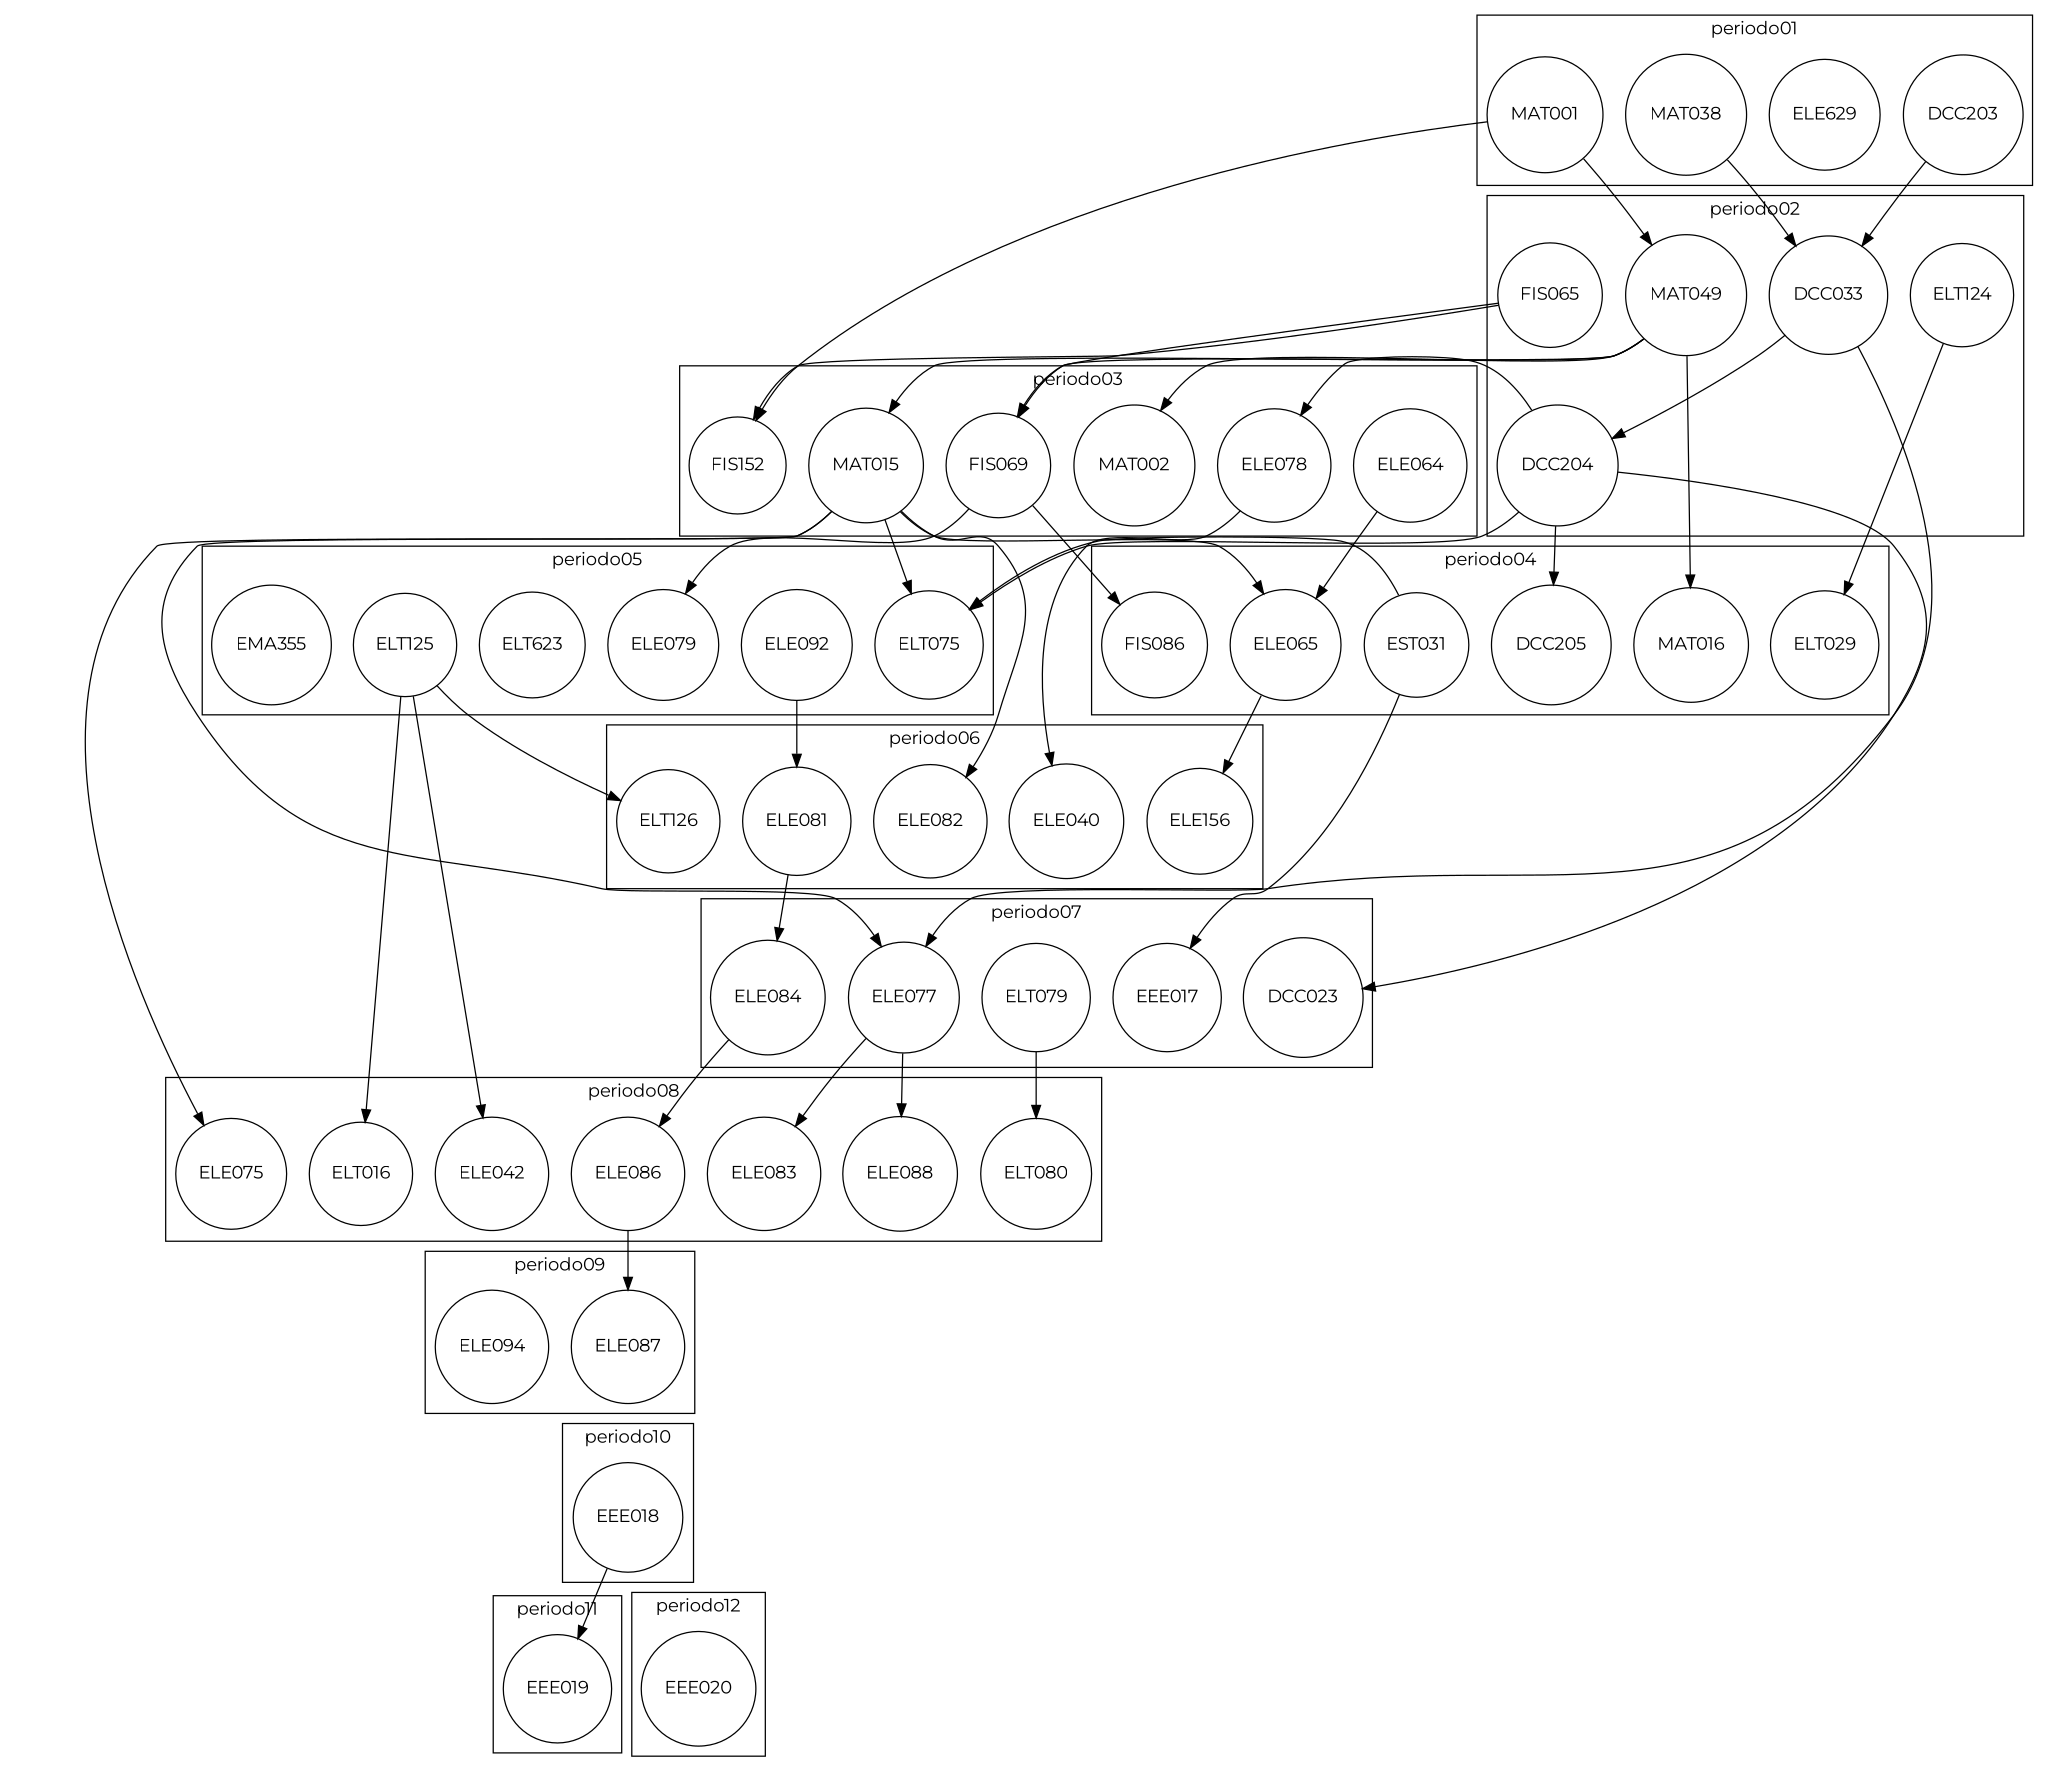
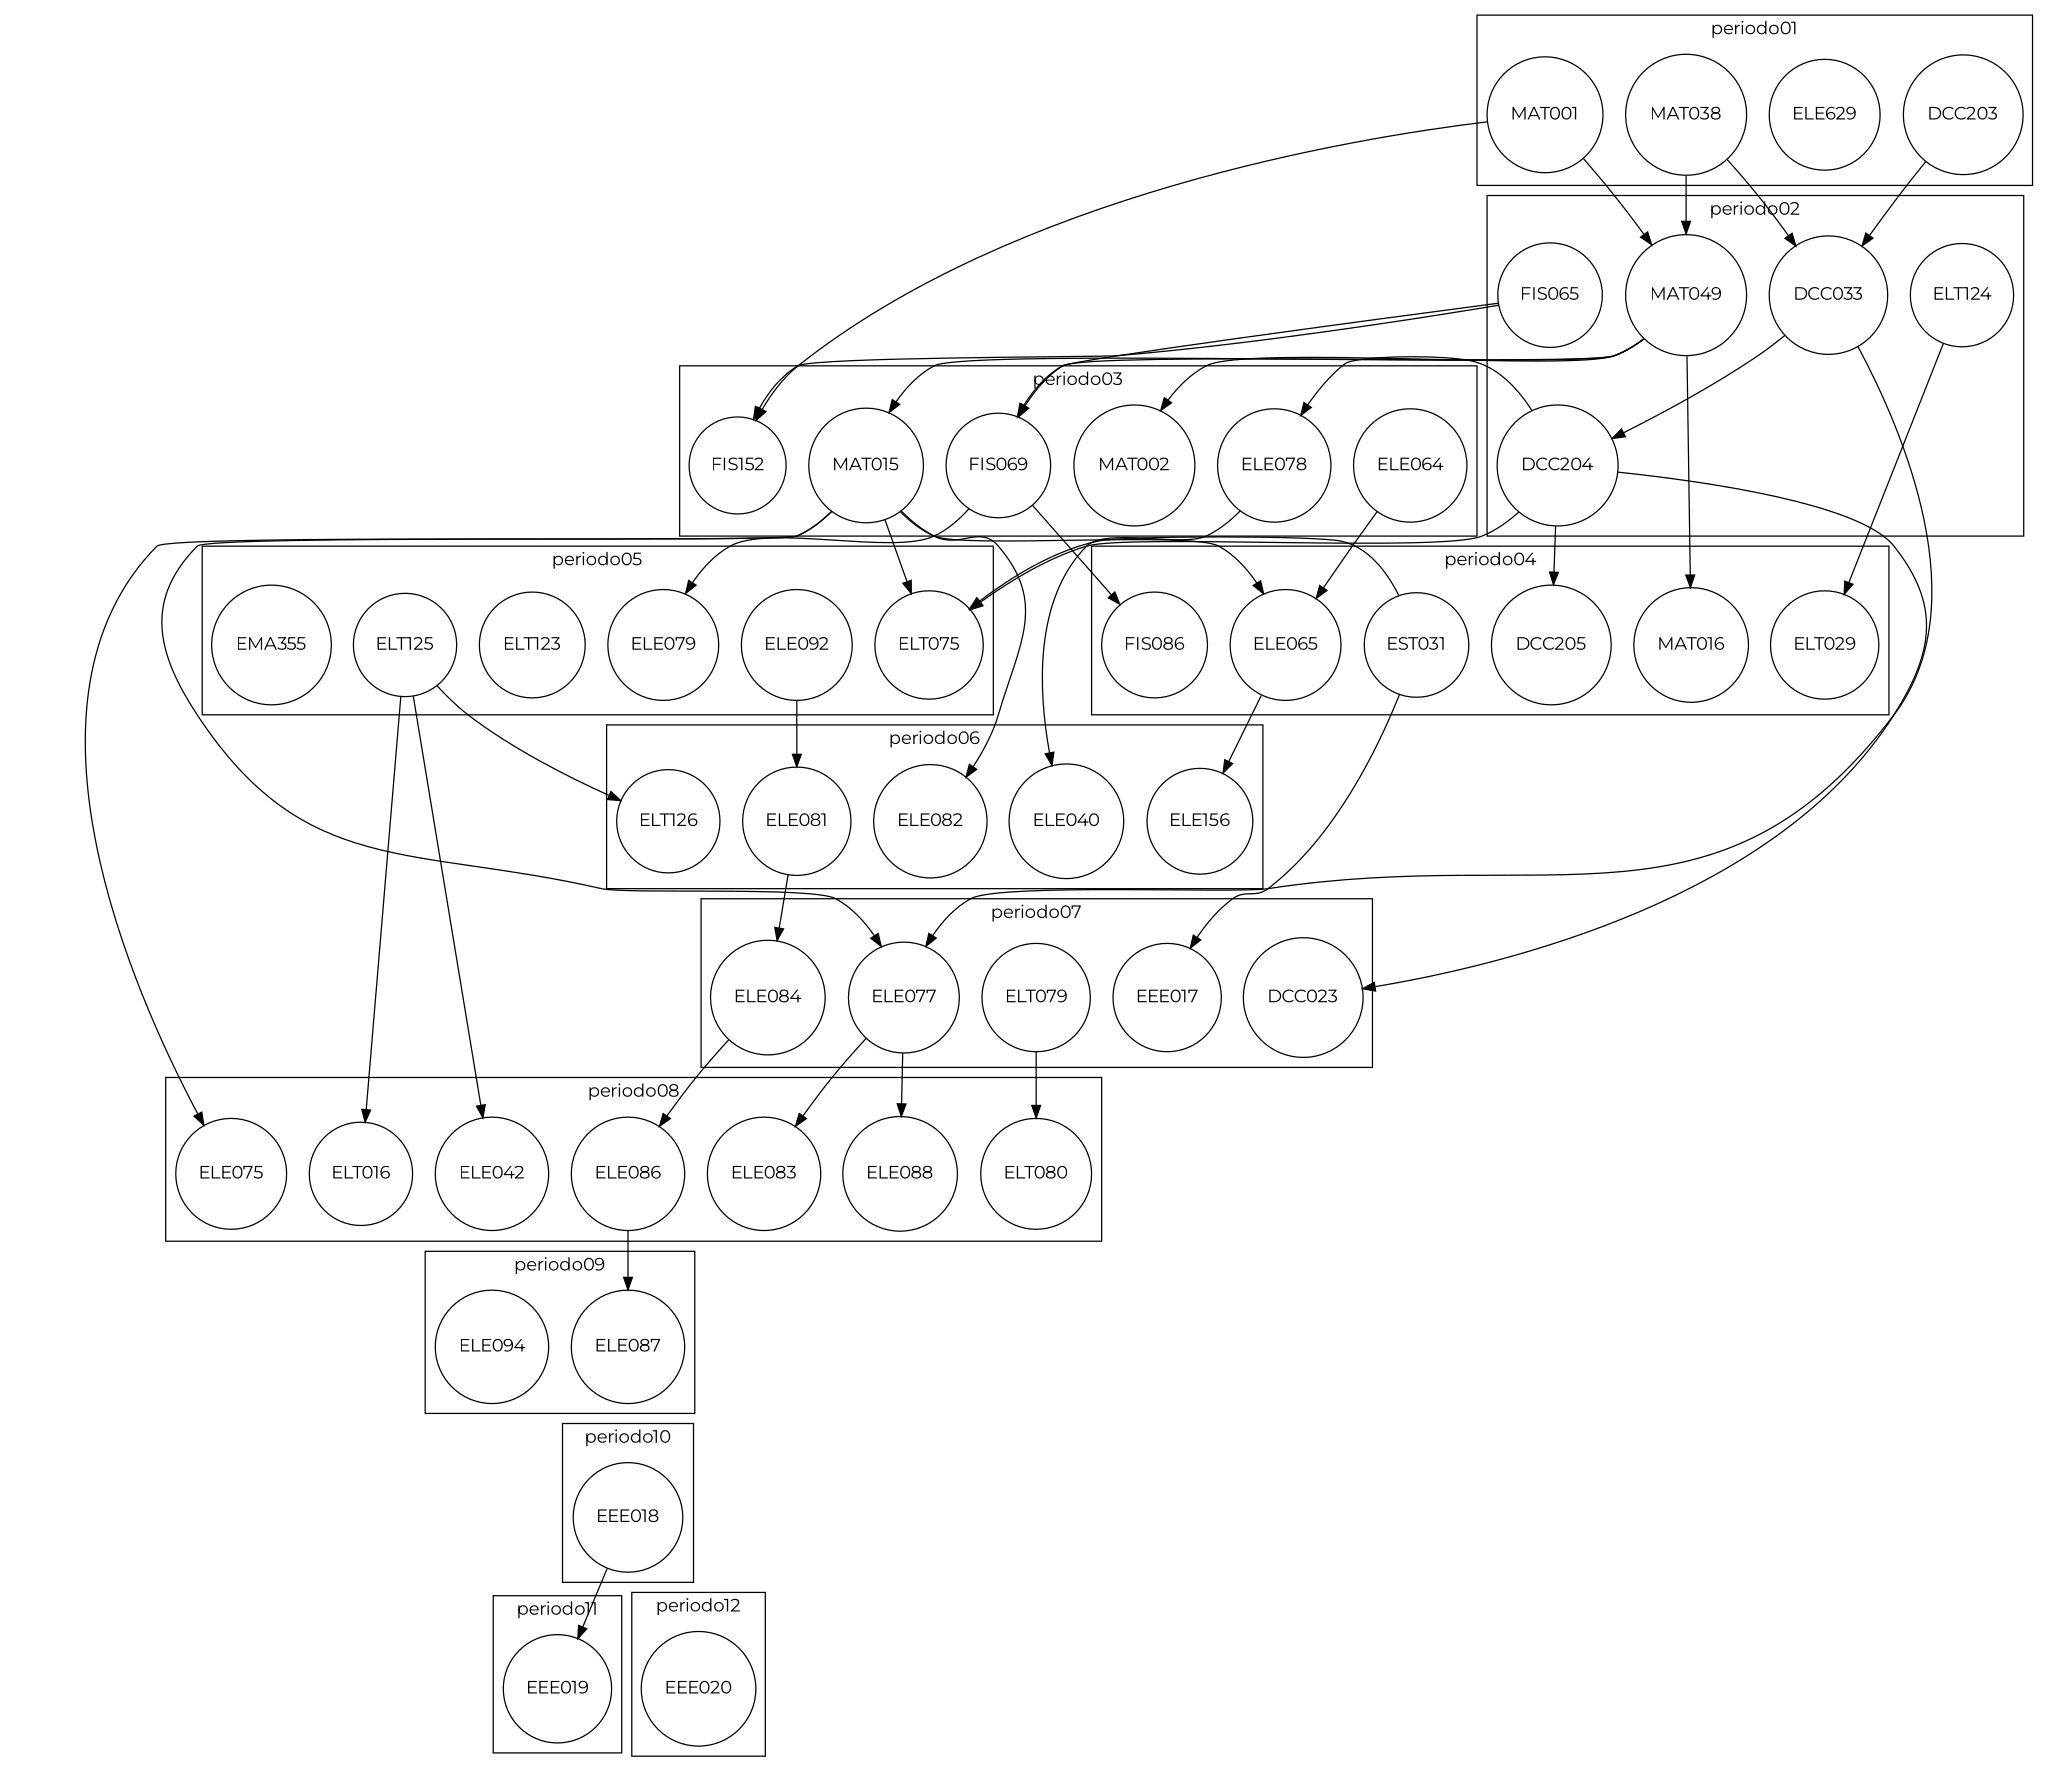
none -> (1686, 204)
(532, 645) -> (532, 645)
